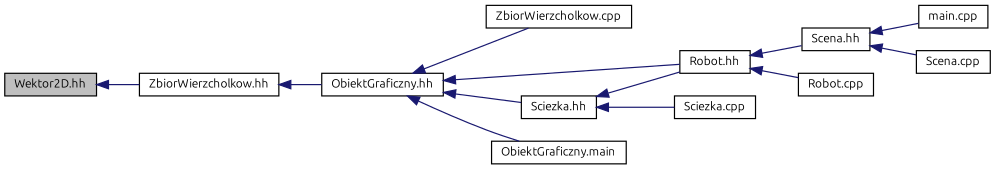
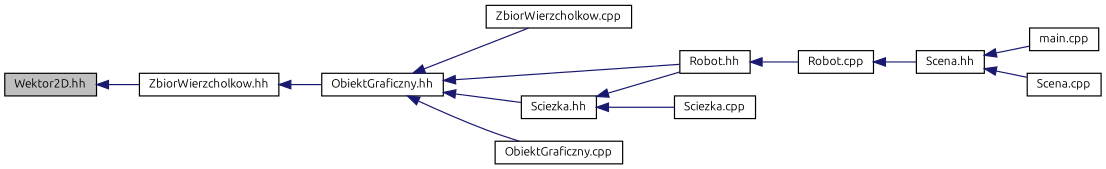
(782, 49) -> (901, 62)
(559, 153) -> (559, 153)
